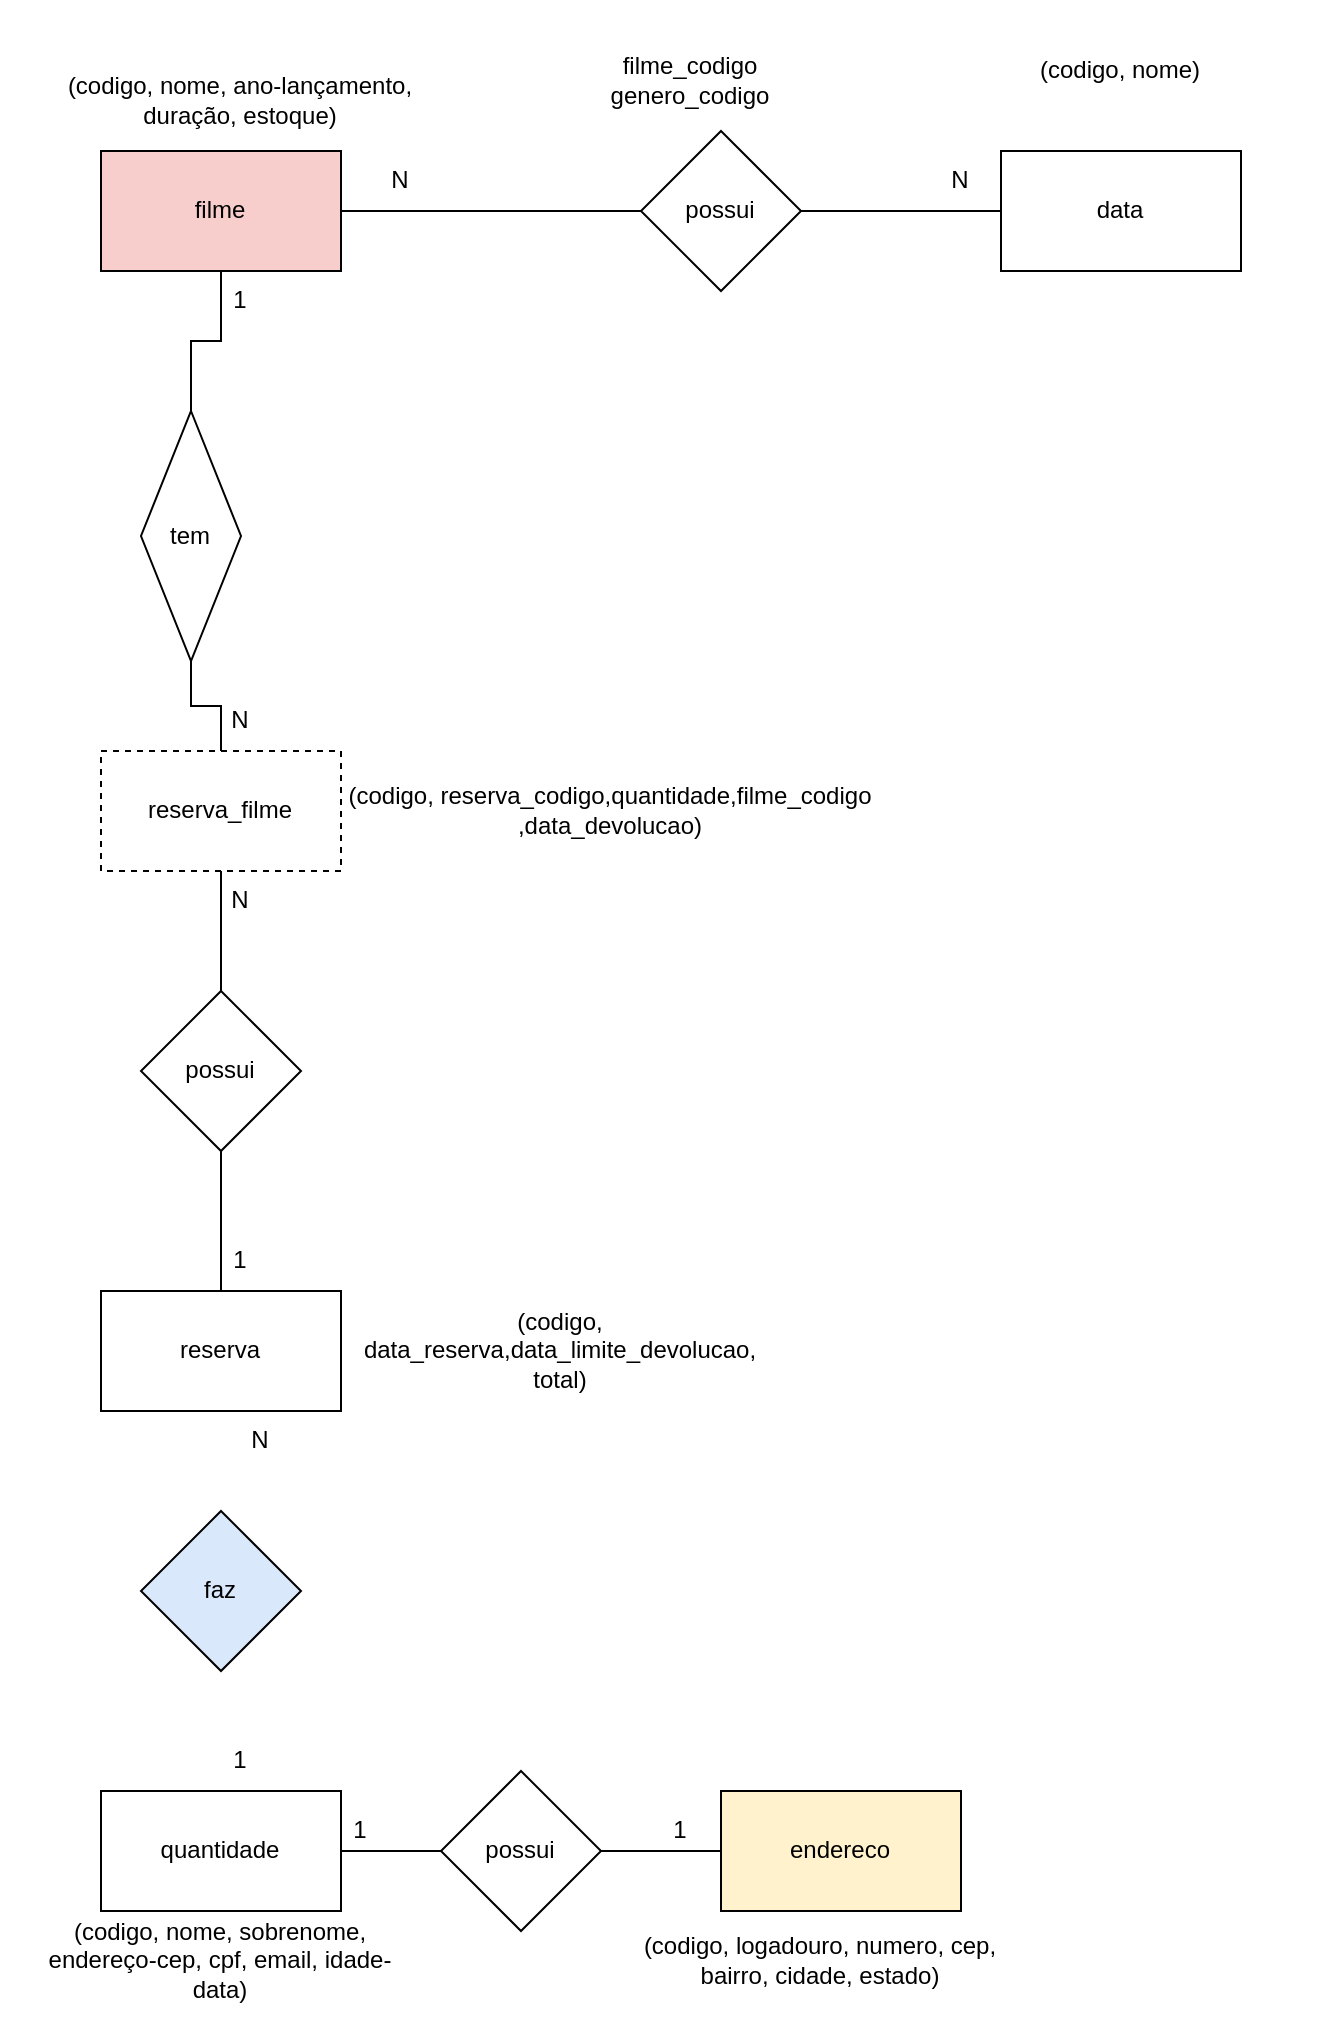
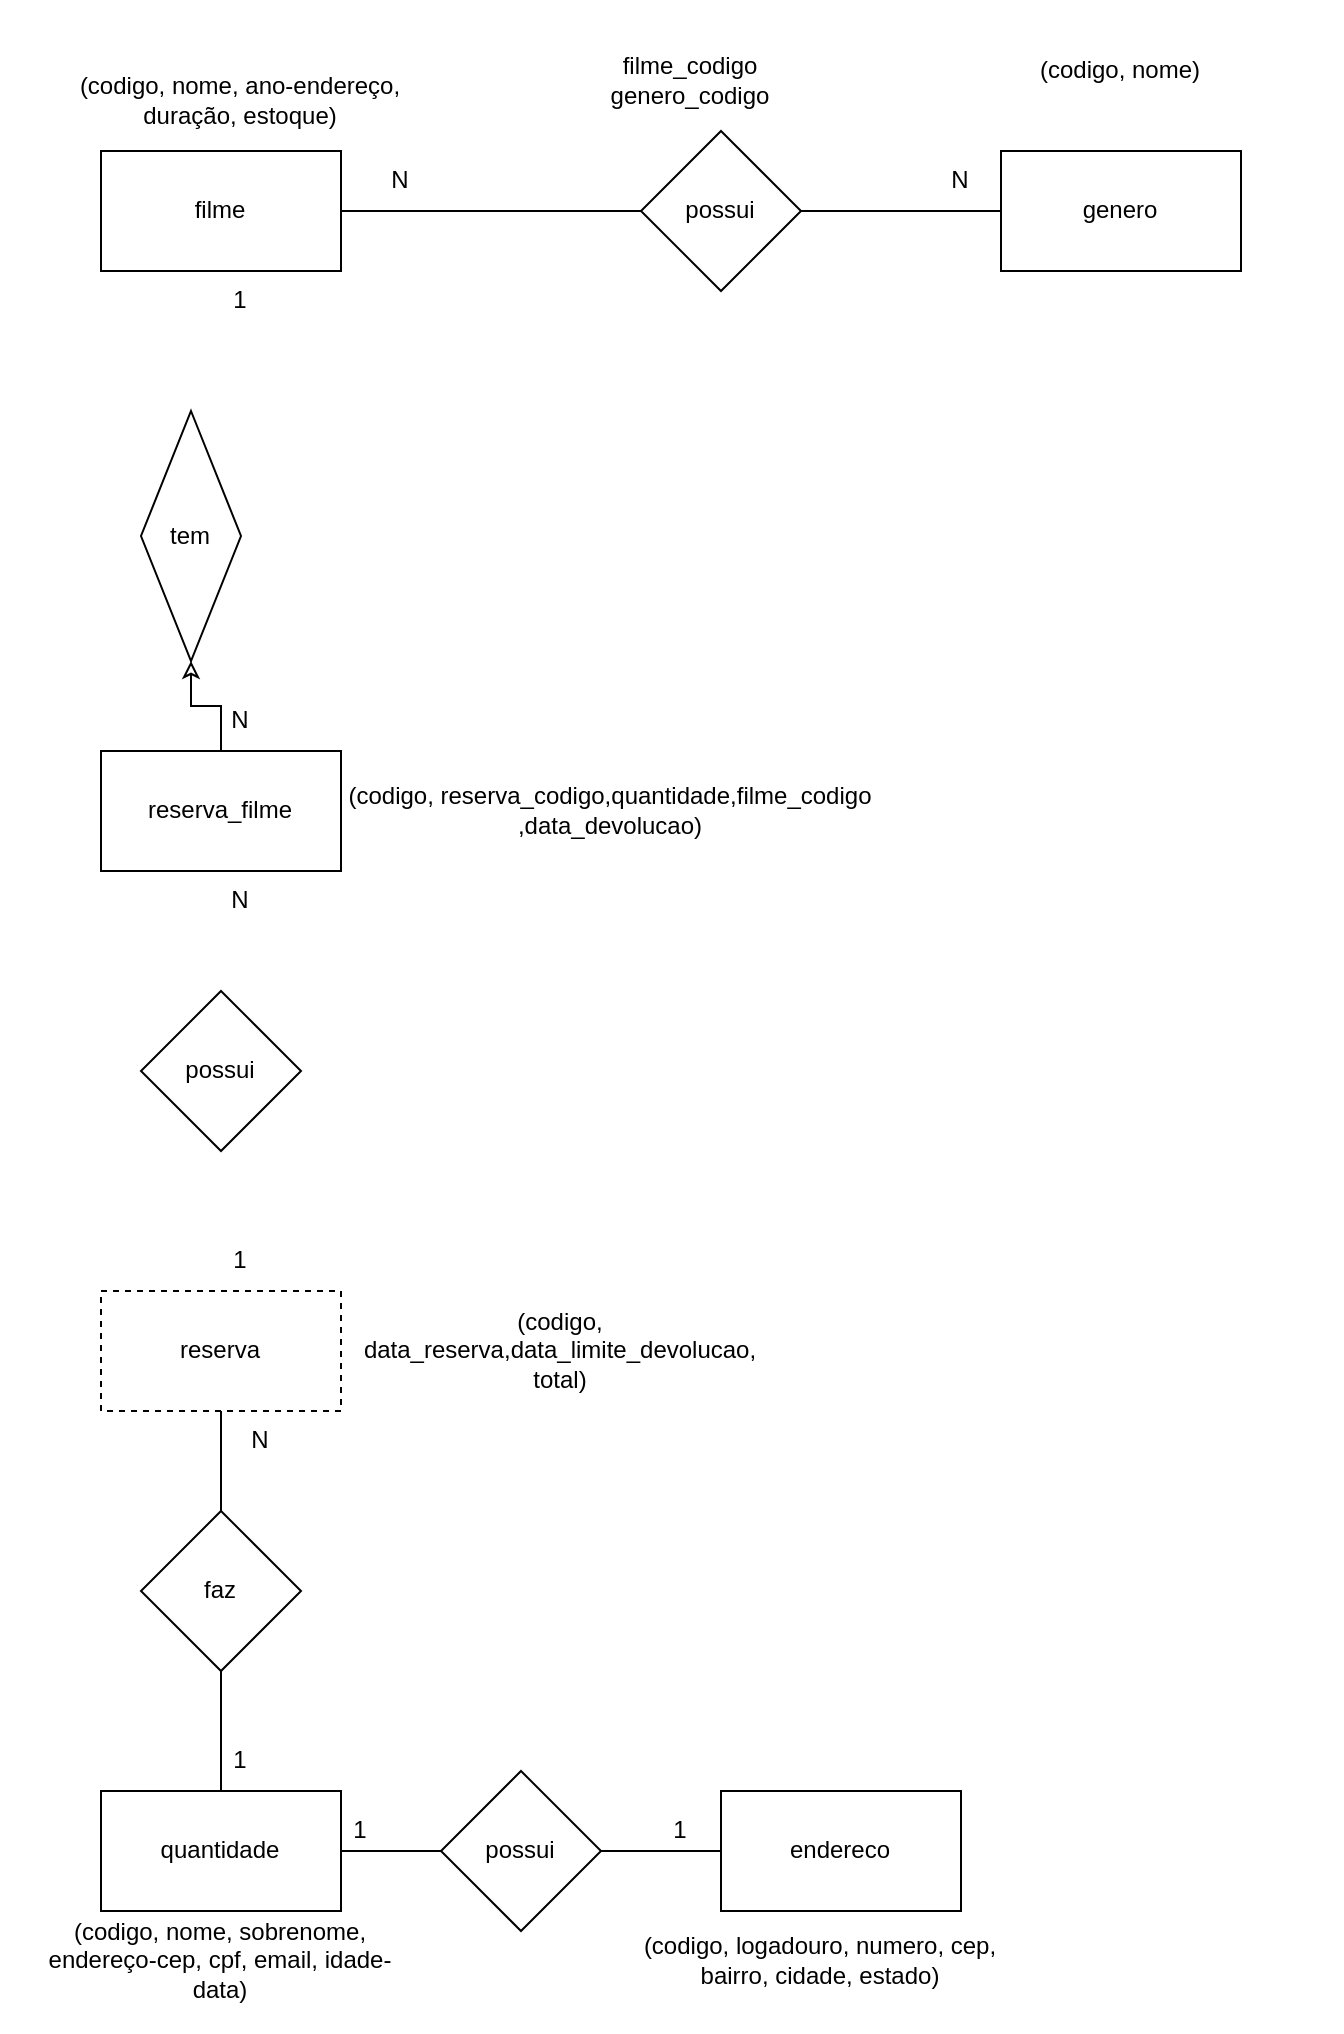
(241, 101) -> (241, 101)
(221, 211) -> (221, 211)
(1121, 211) -> (1121, 211)
(206, 341) -> none
(191, 670) -> (191, 676)
(221, 811) -> (221, 811)
(221, 1221) -> none
(221, 1351) -> (221, 1351)
none -> (221, 1461)
(221, 1591) -> (221, 1591)
none -> (221, 1731)
(841, 1851) -> (841, 1851)
